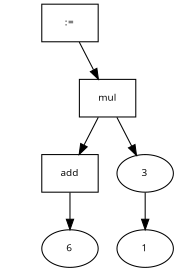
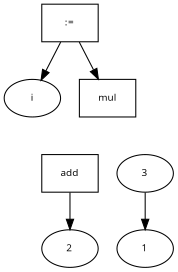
none -> (32, 98)
(91, 131) -> none
(124, 132) -> none
(70, 249) -> (70, 249)
